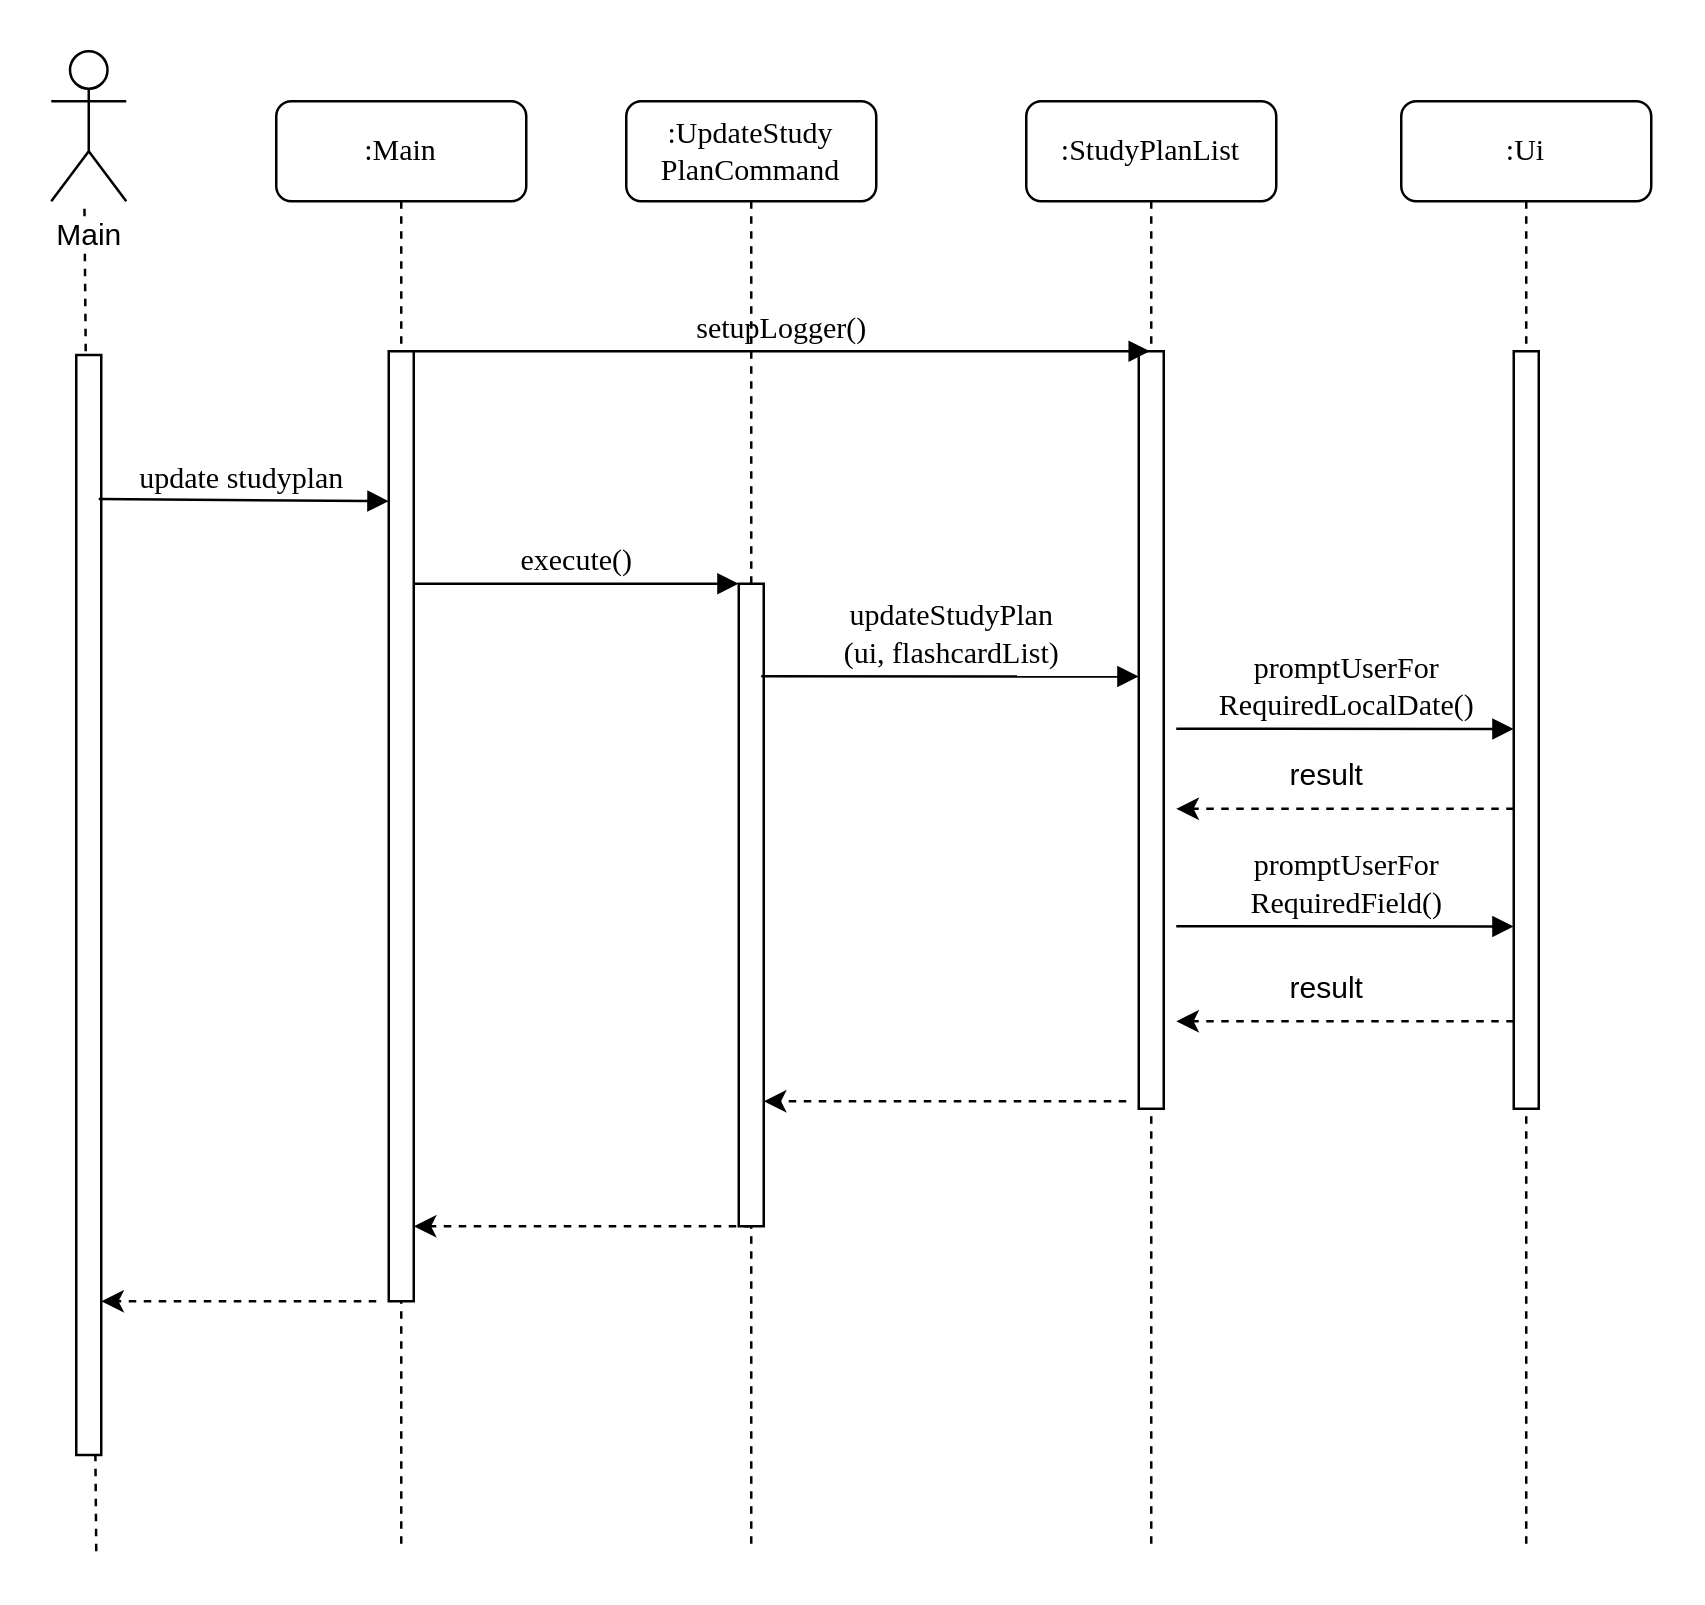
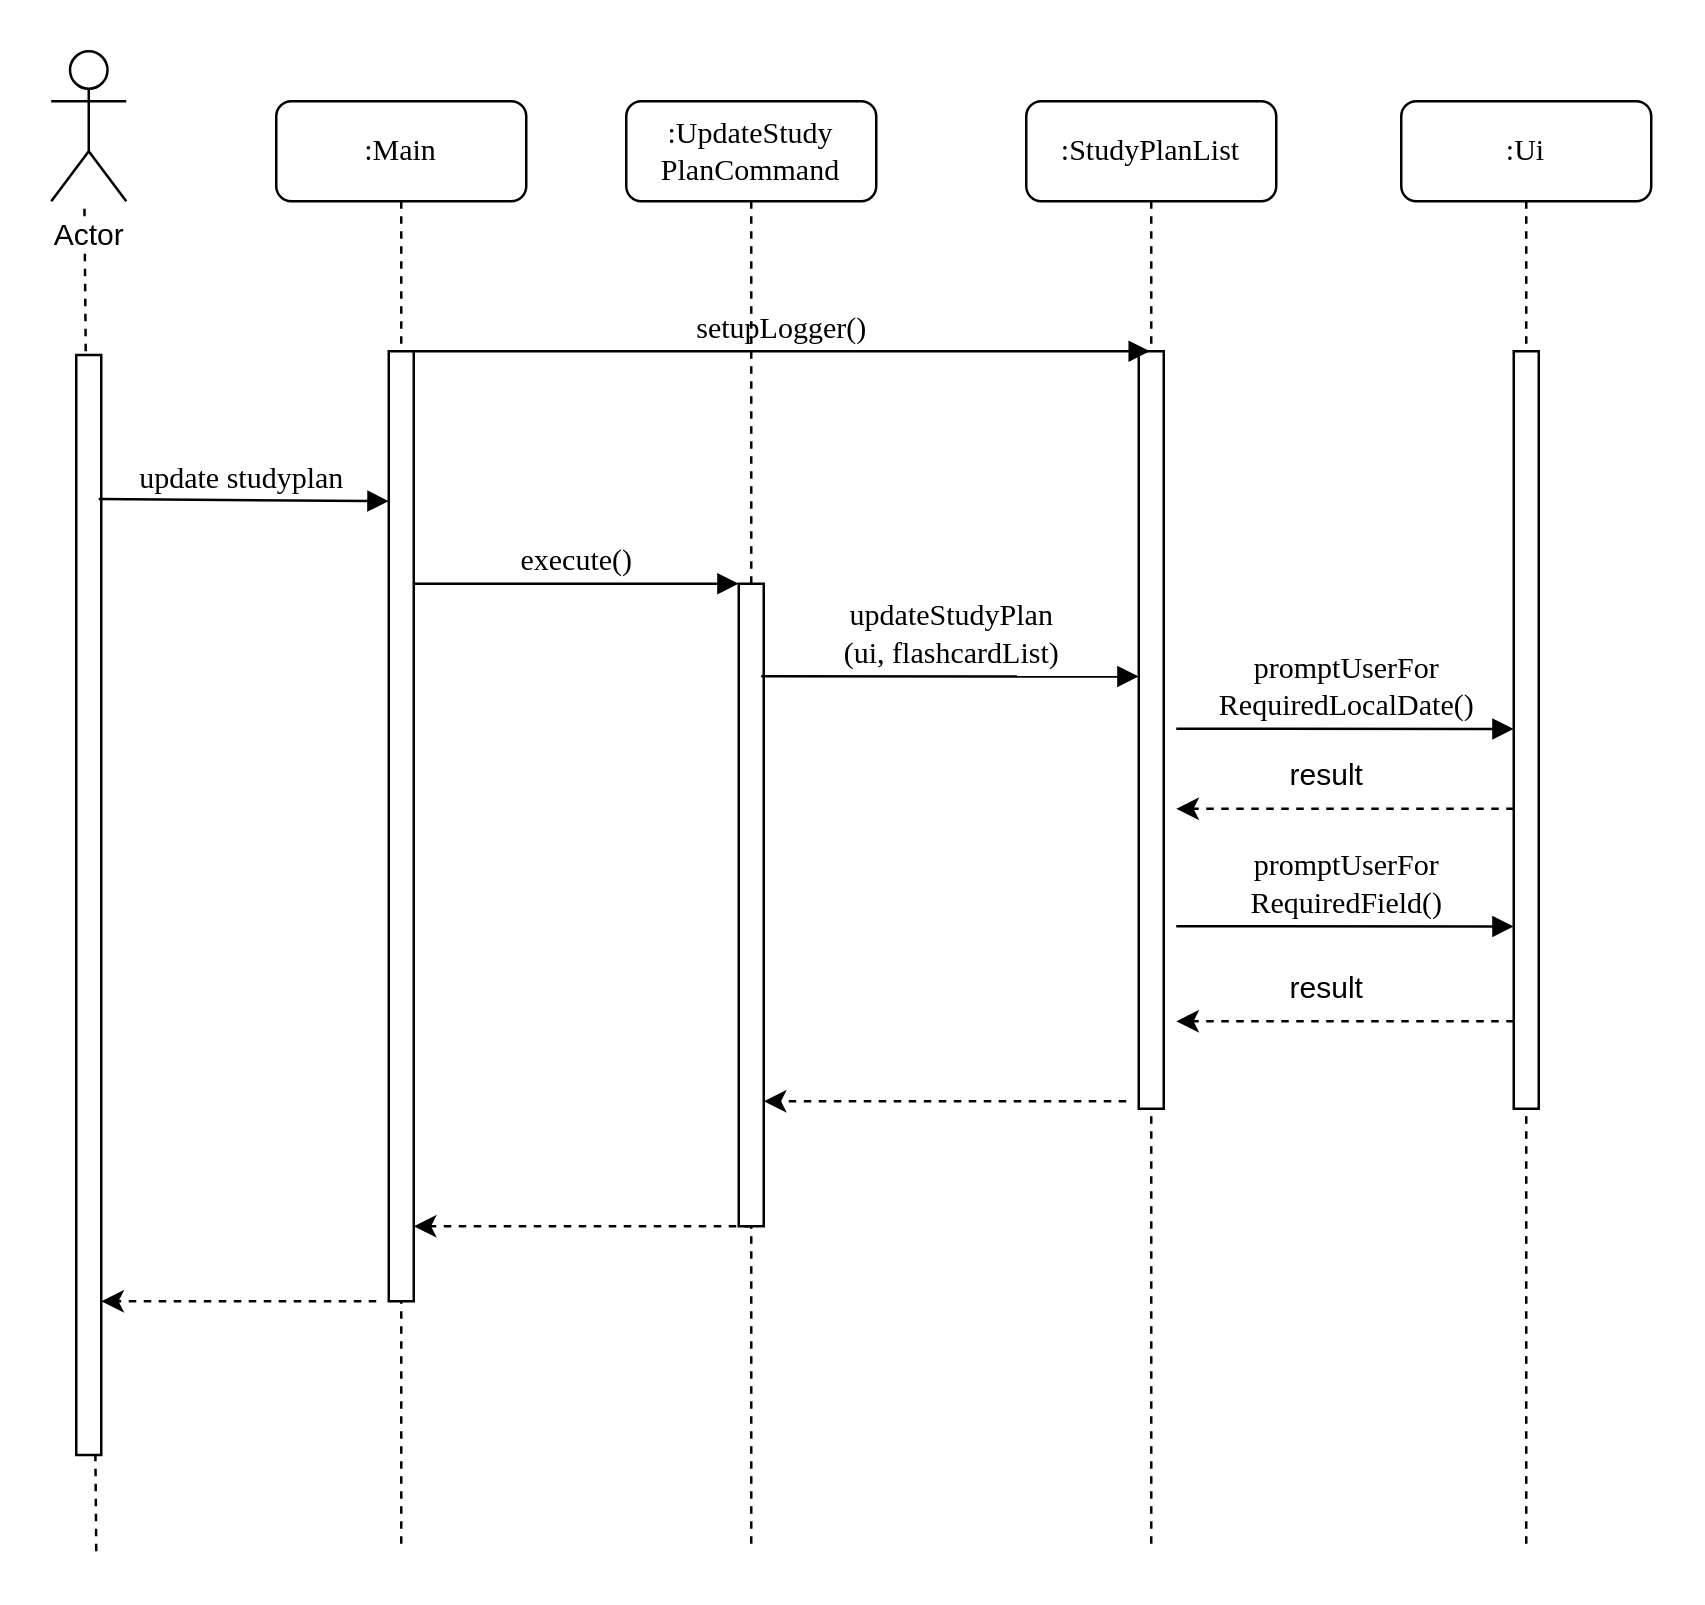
(90, 237) -> (90, 237)
